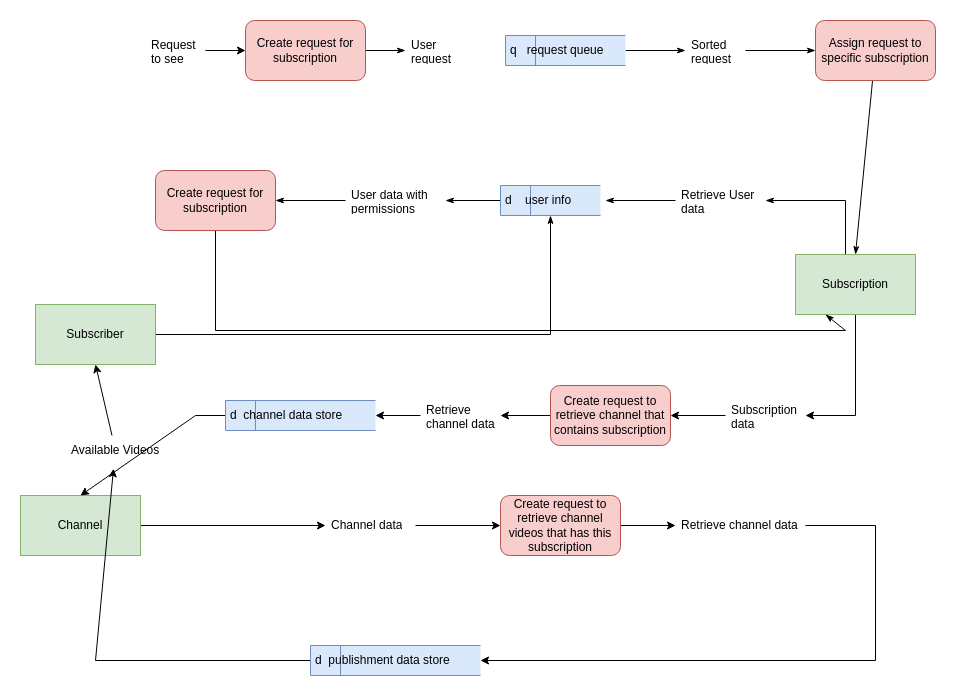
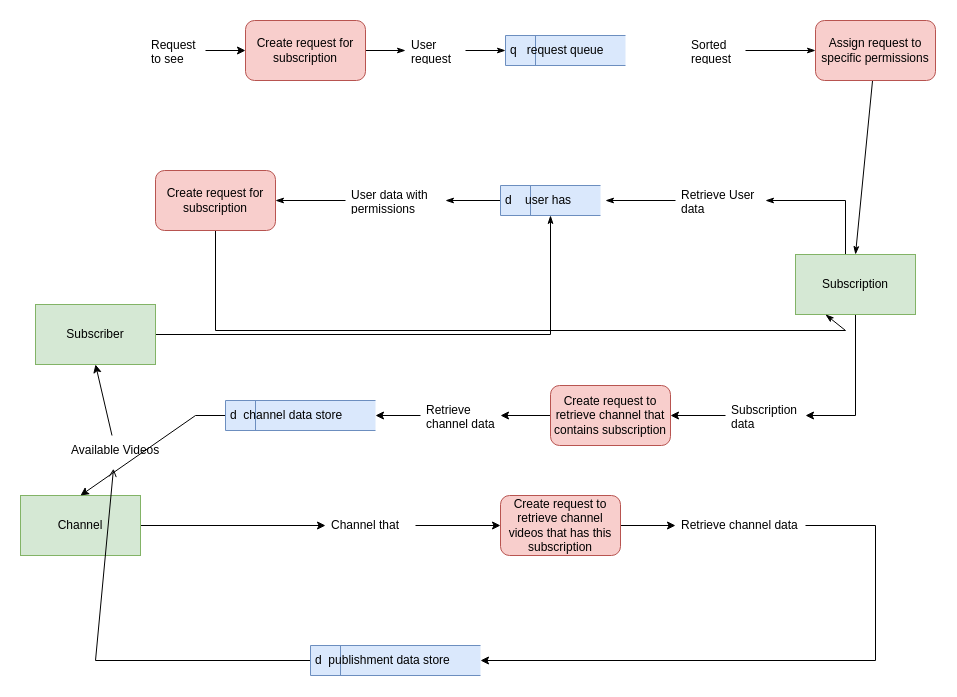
none -> (482, 51)
(652, 51) -> none
(876, 51) -> (876, 51)
(546, 201) -> (545, 201)
(113, 477) -> (113, 476)
(369, 526) -> (369, 526)
